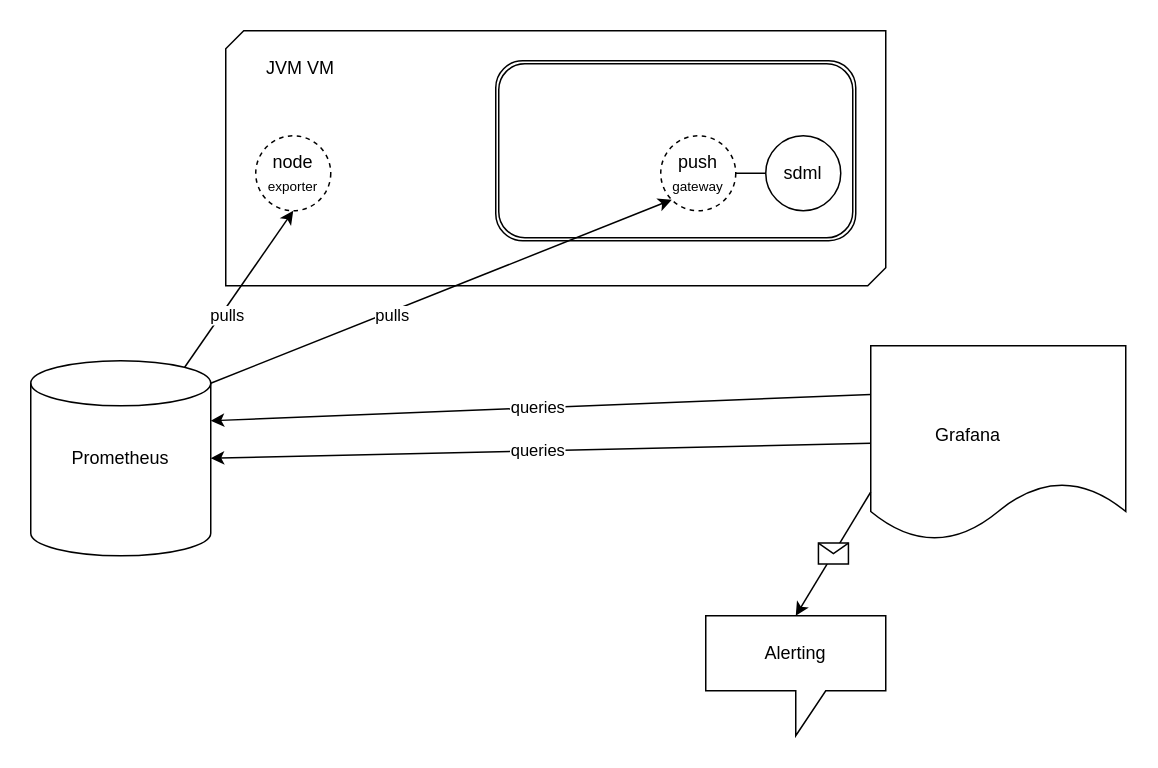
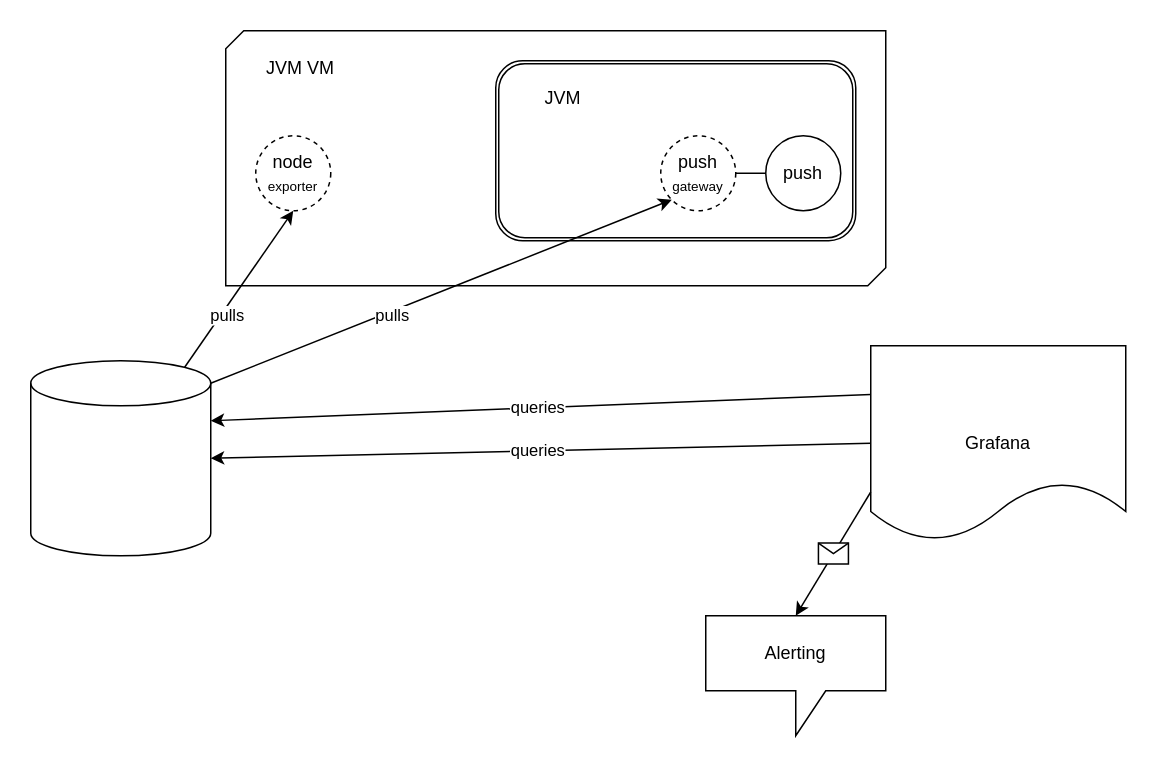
none -> (563, 98)
(803, 173) -> (803, 173)
(968, 436) -> (998, 443)
(121, 458) -> none
